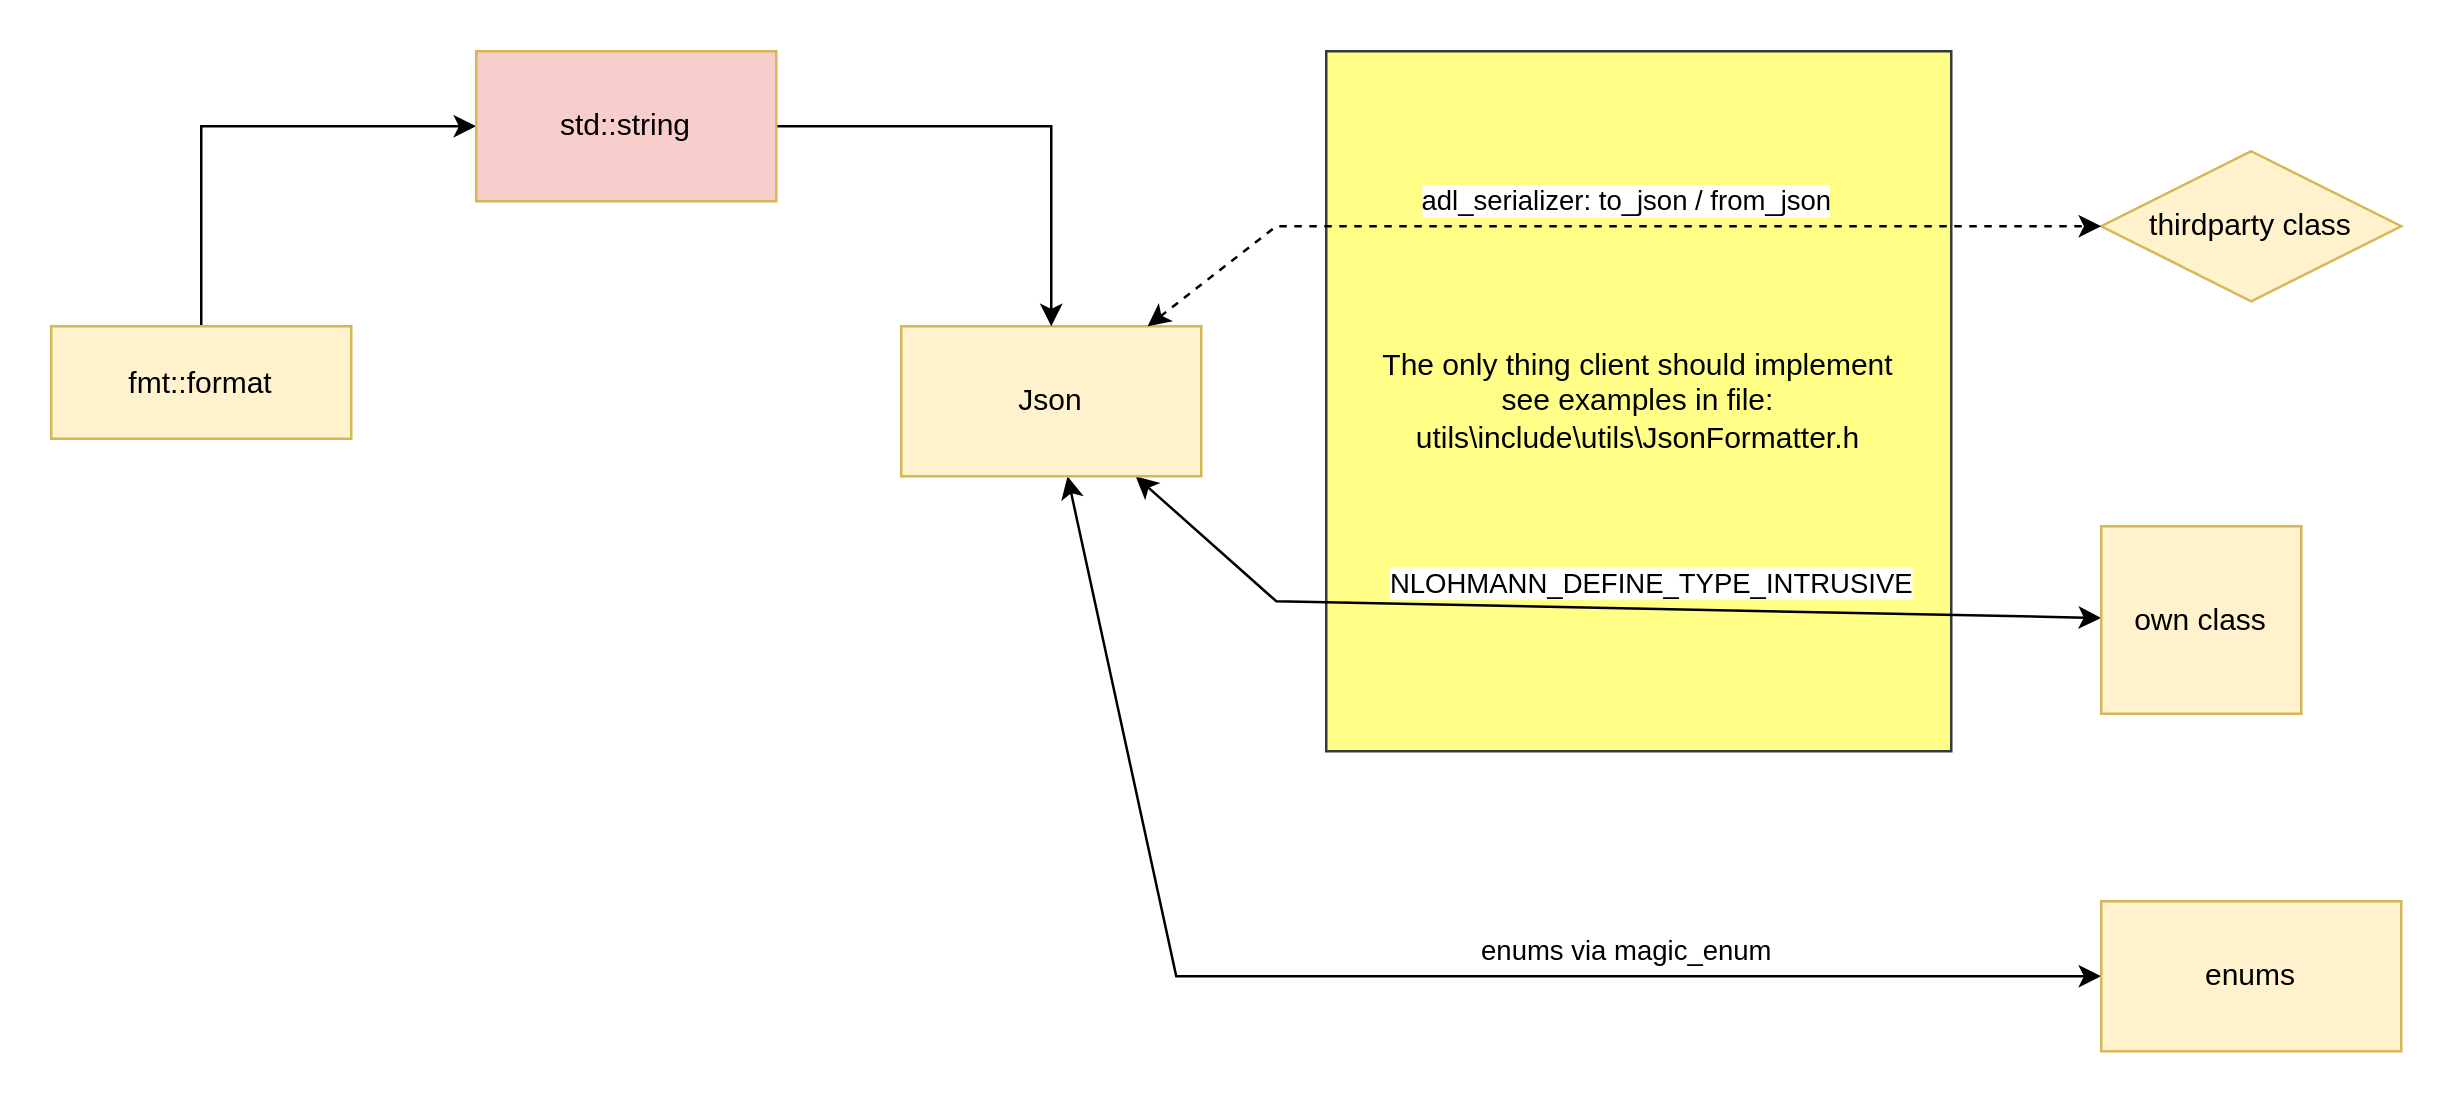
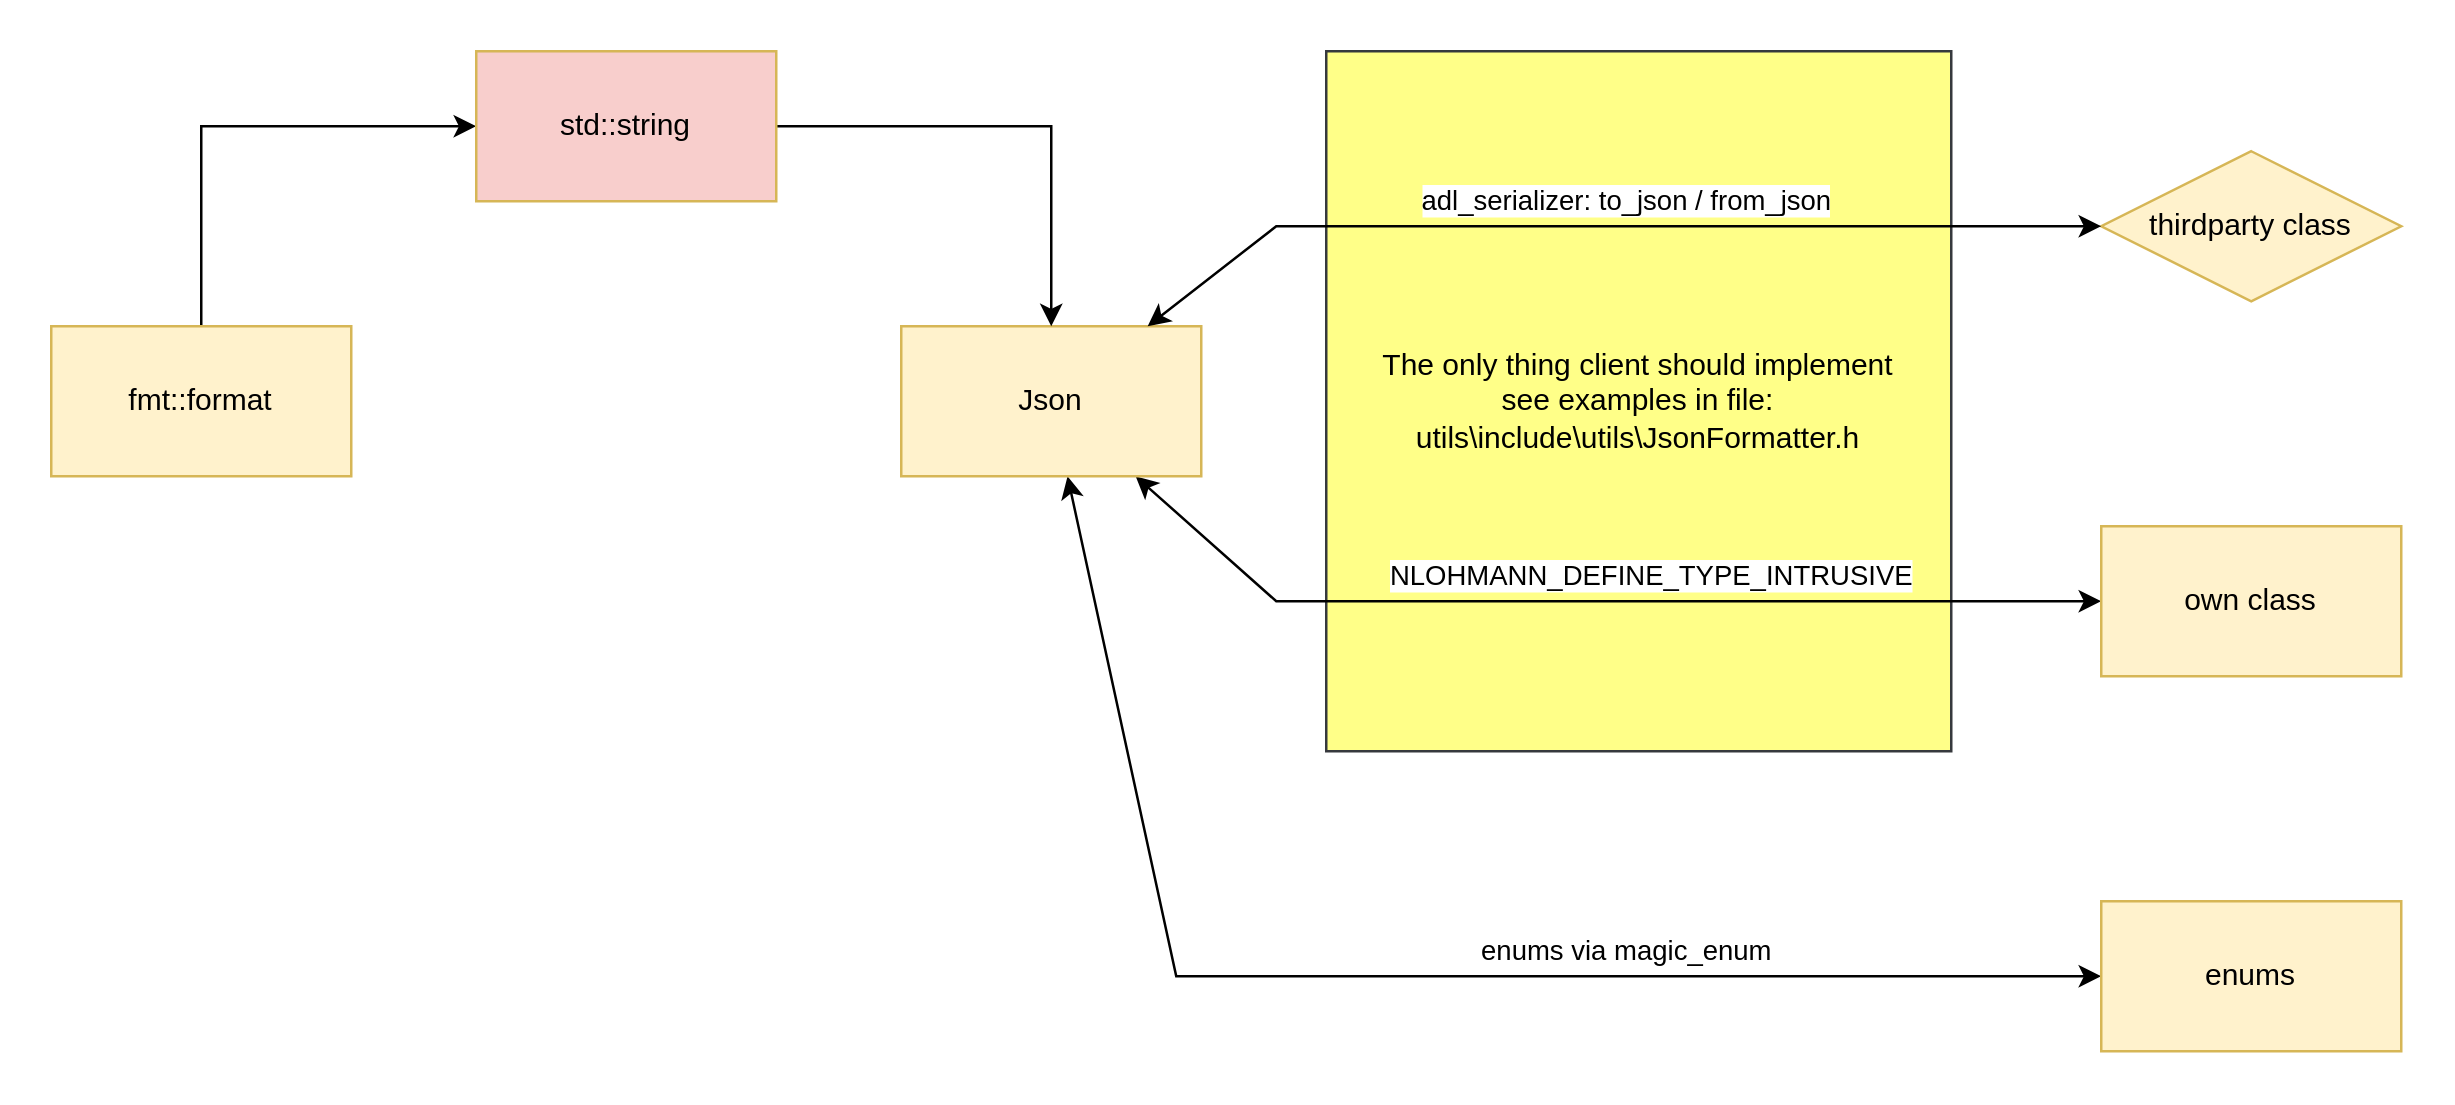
(1610, 226) -> (1610, 226)
(201, 383) -> (201, 401)
(2201, 620) -> (2251, 601)
